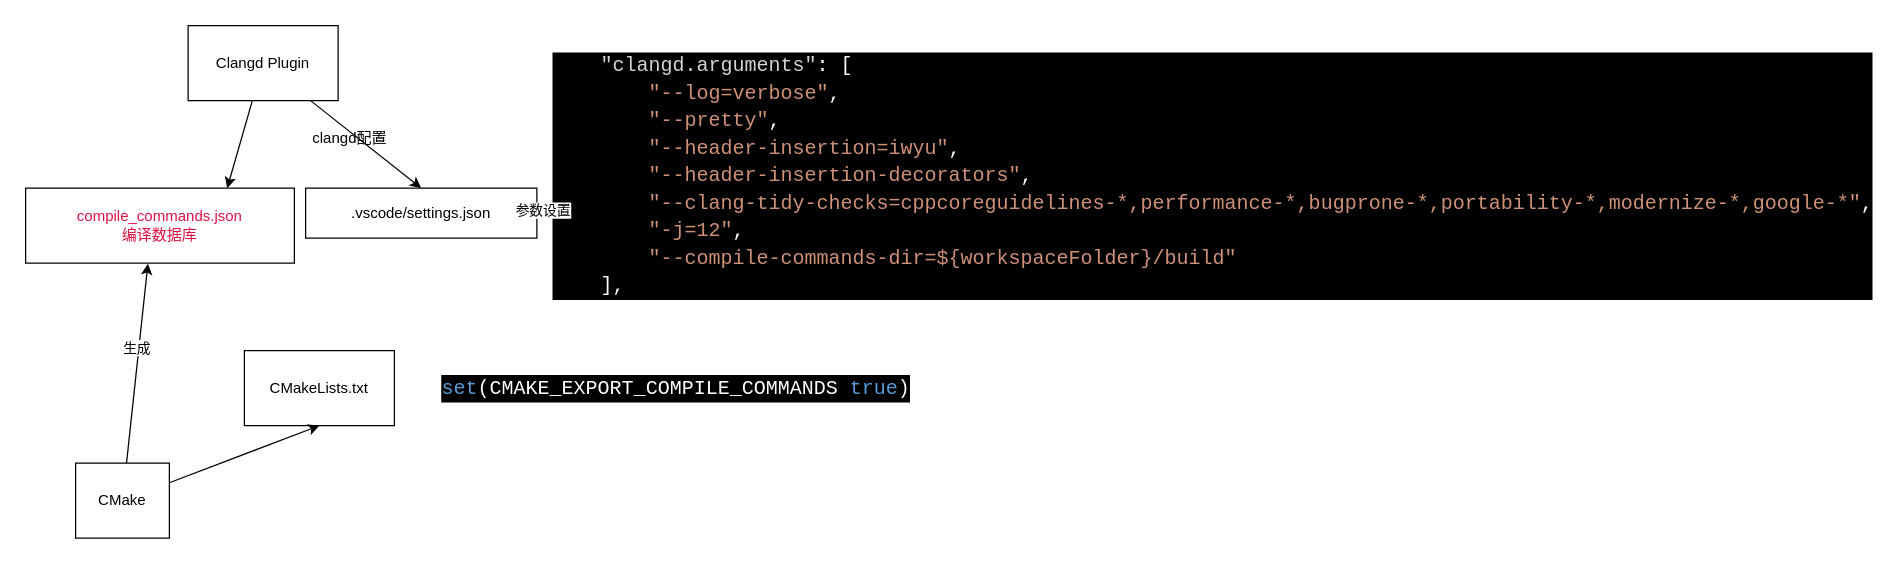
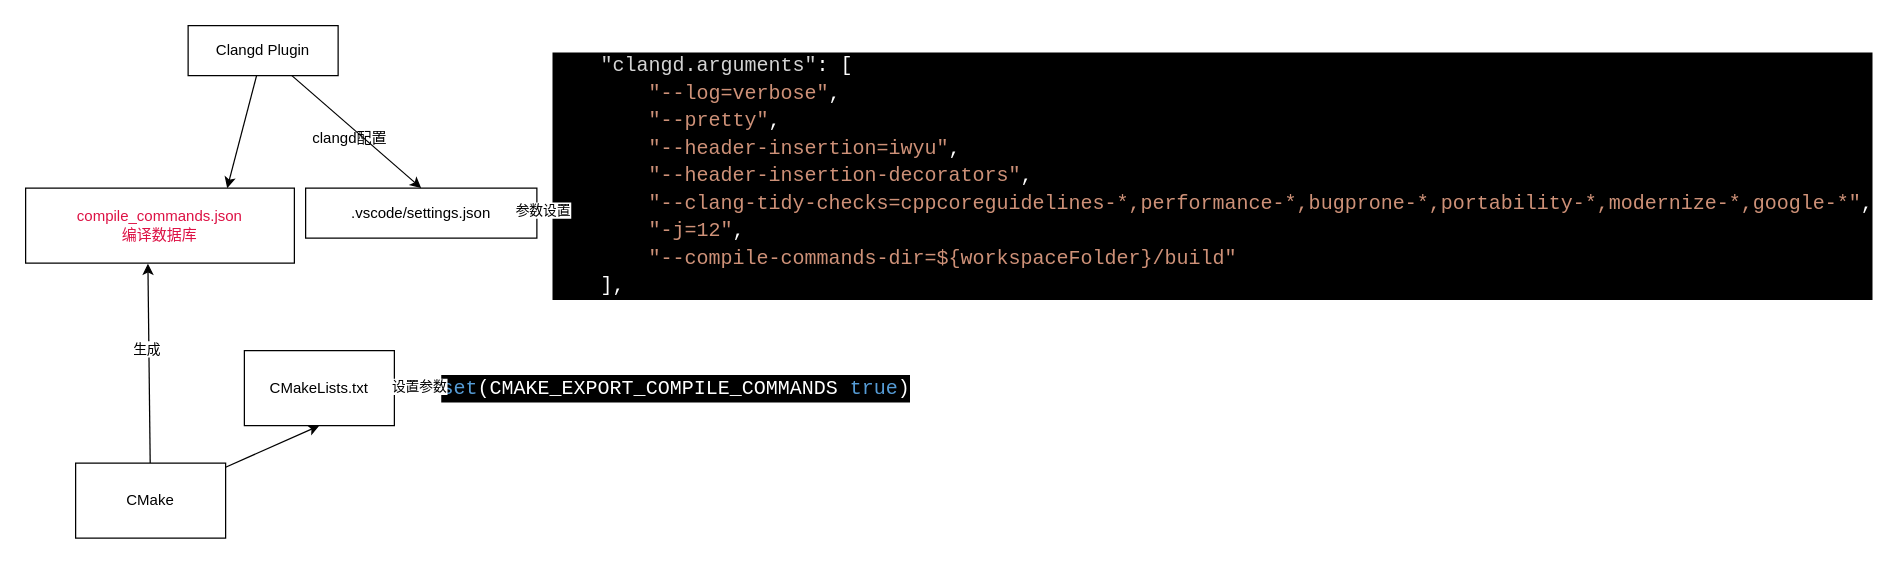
(263, 63) -> (263, 51)
none -> (417, 388)
(123, 501) -> (151, 501)
